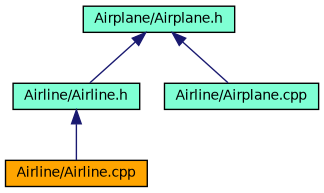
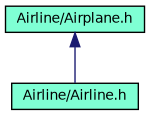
(159, 19) -> (75, 19)
(242, 96) -> none
(76, 173) -> none
